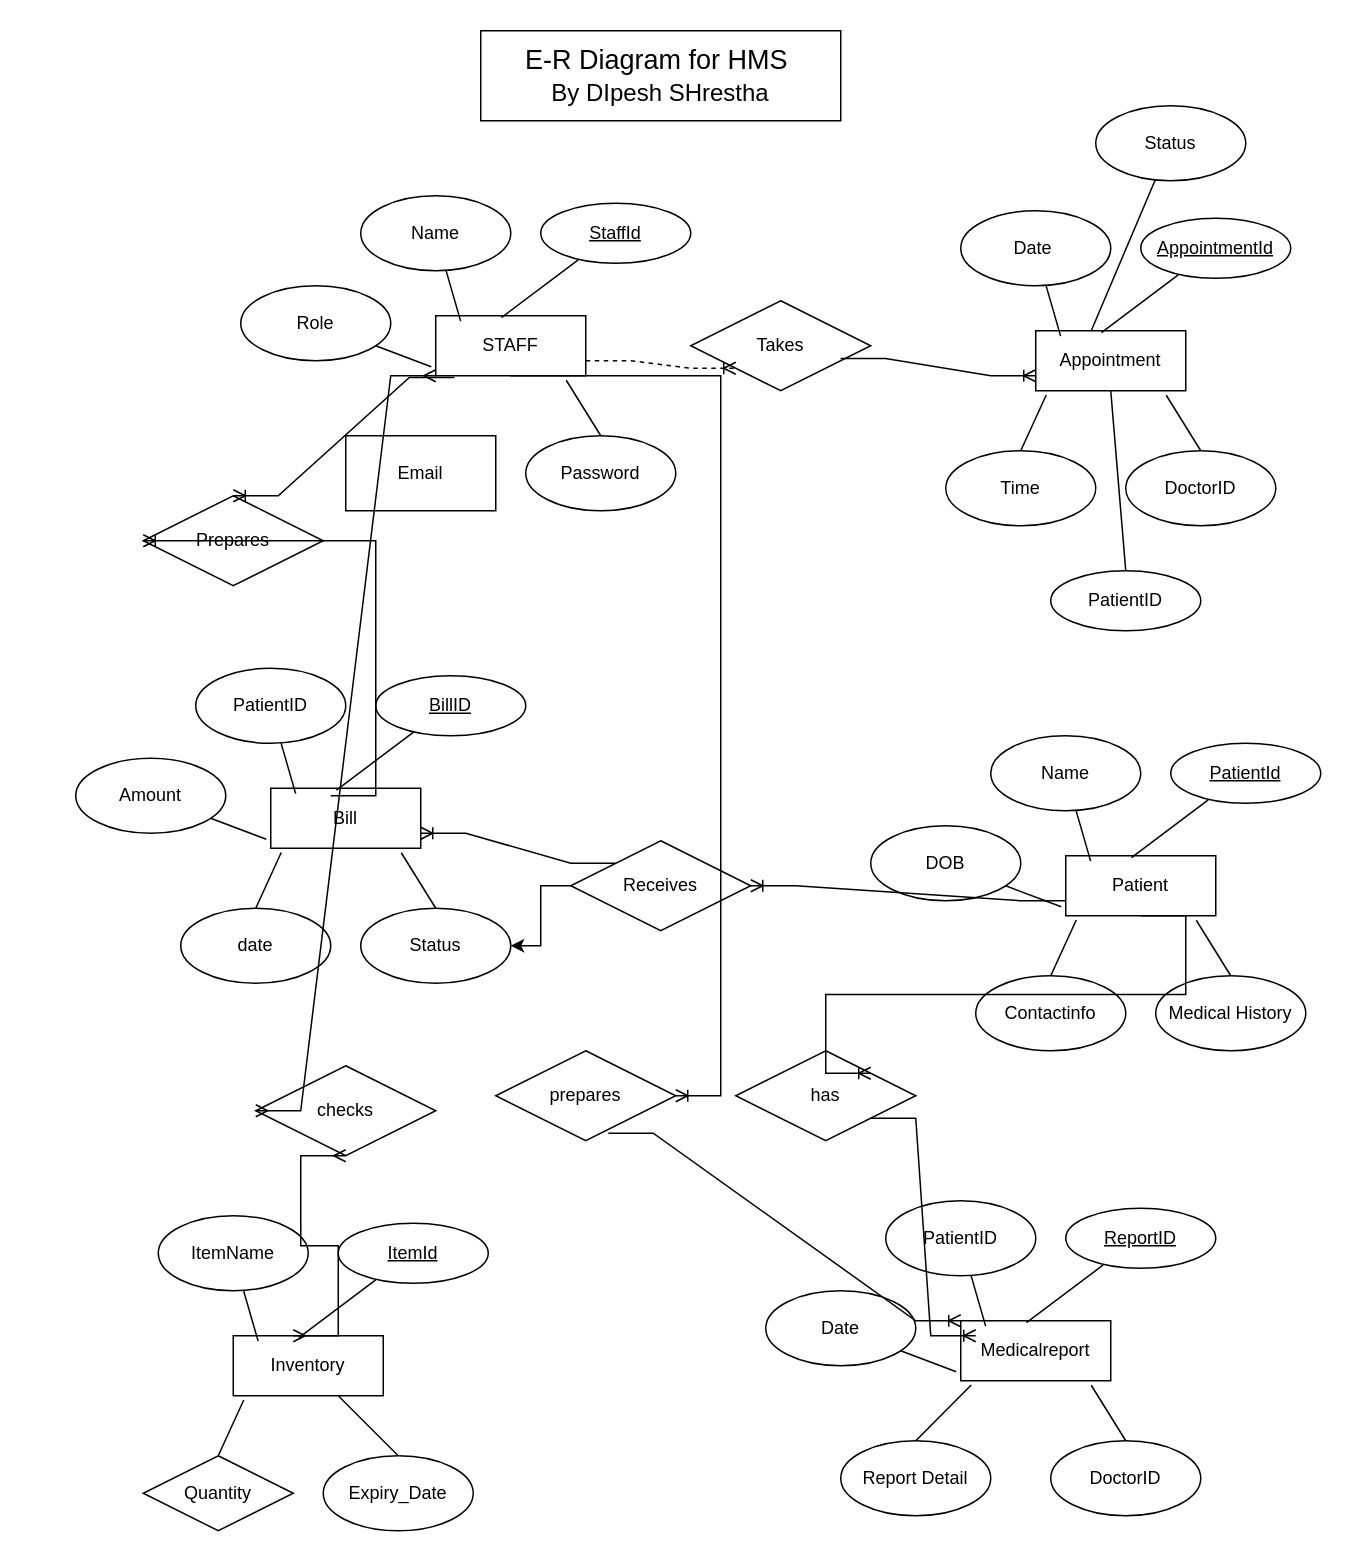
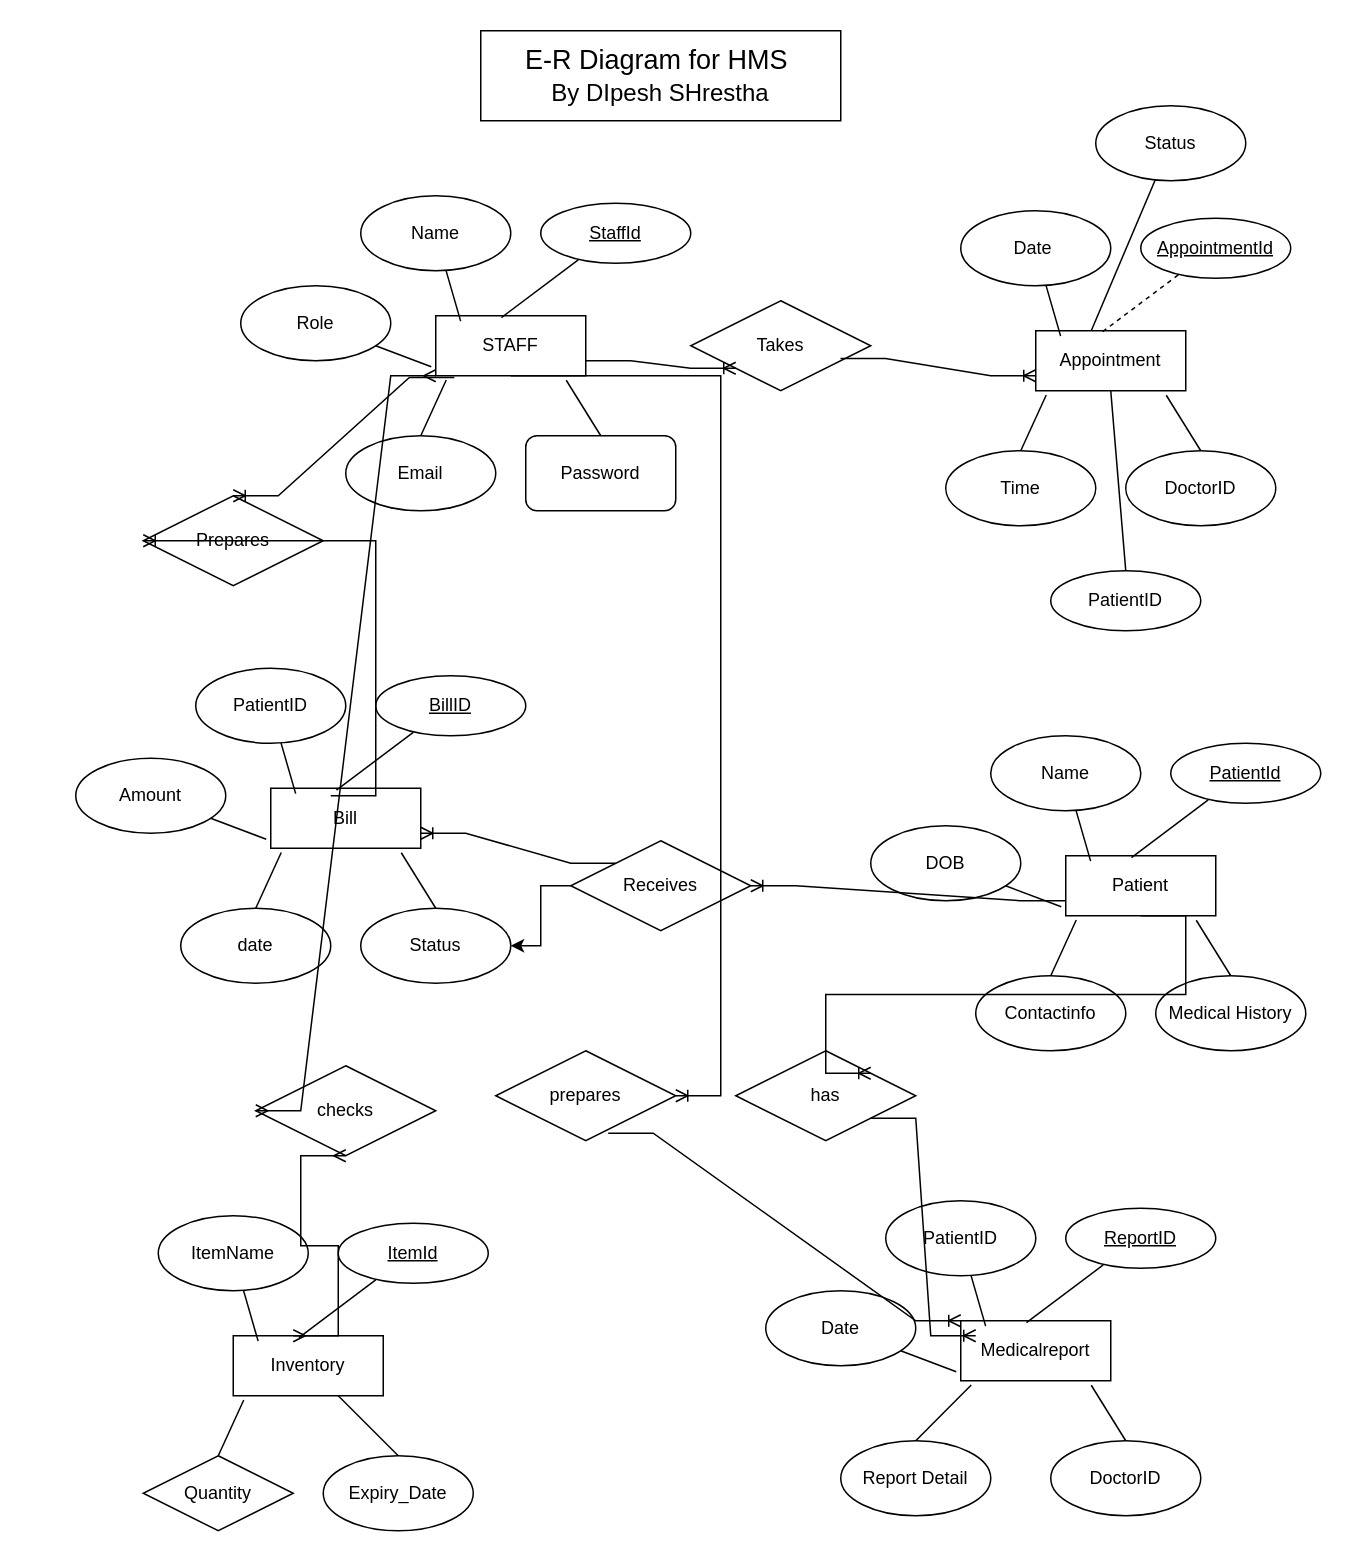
(1139, 304) -> (1139, 304)
(662, 365) -> (662, 365)
none -> (434, 407)
(421, 473) -> (421, 473)
(601, 473) -> (601, 473)
